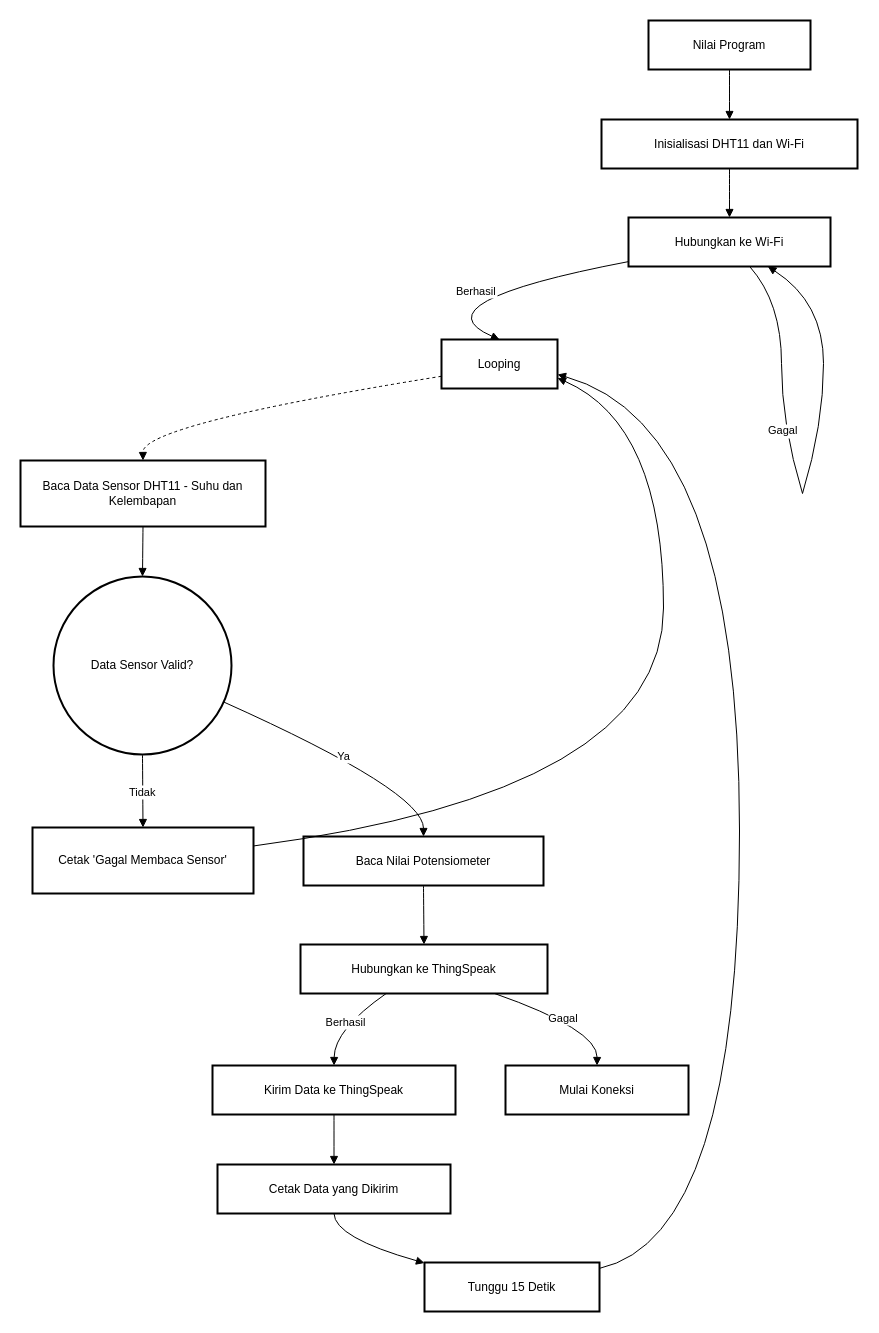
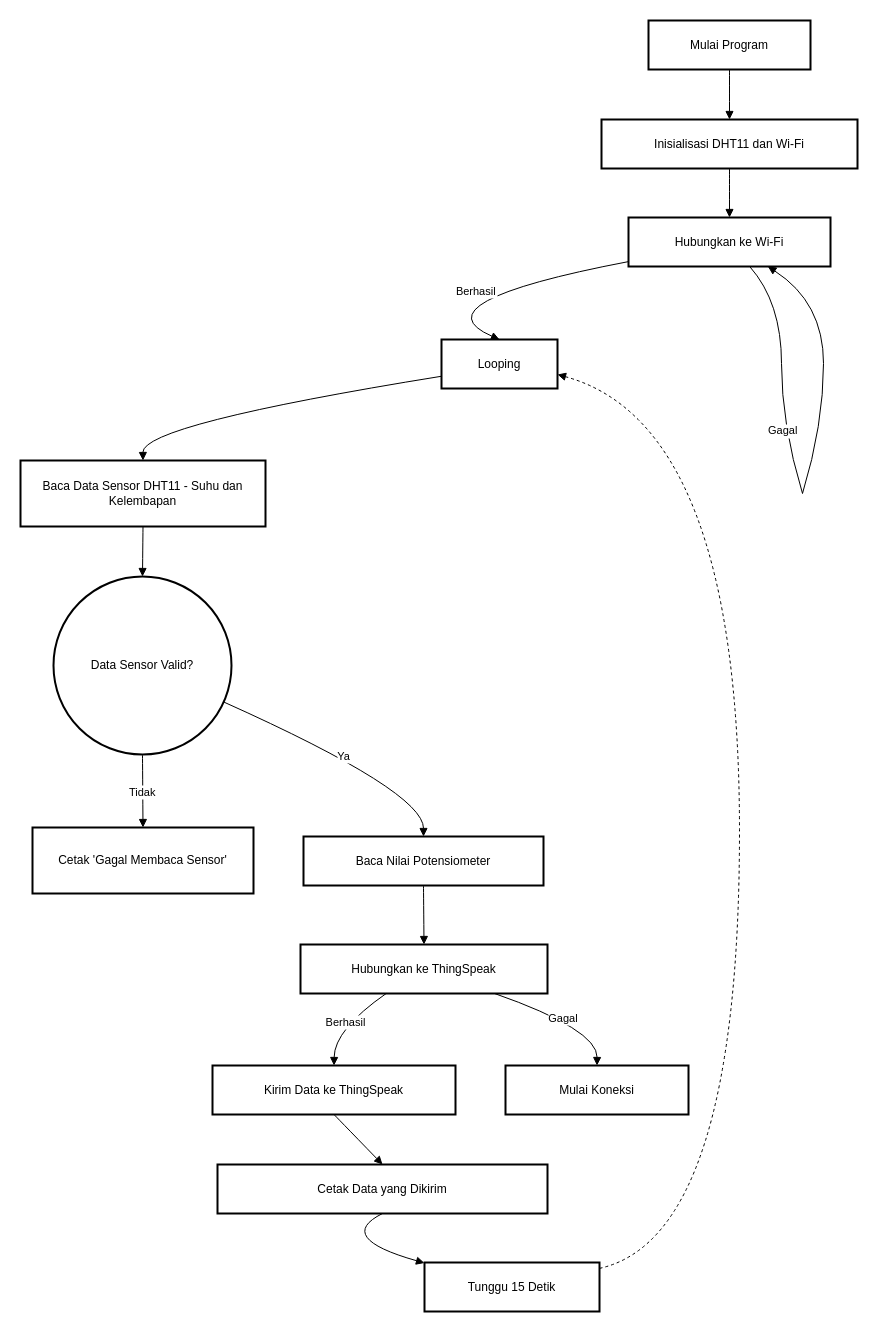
(730, 46) -> (730, 46)
(288, 404) -> (288, 404)
(635, 694) -> none
(739, 816) -> (739, 816)
(334, 1189) -> (383, 1189)
